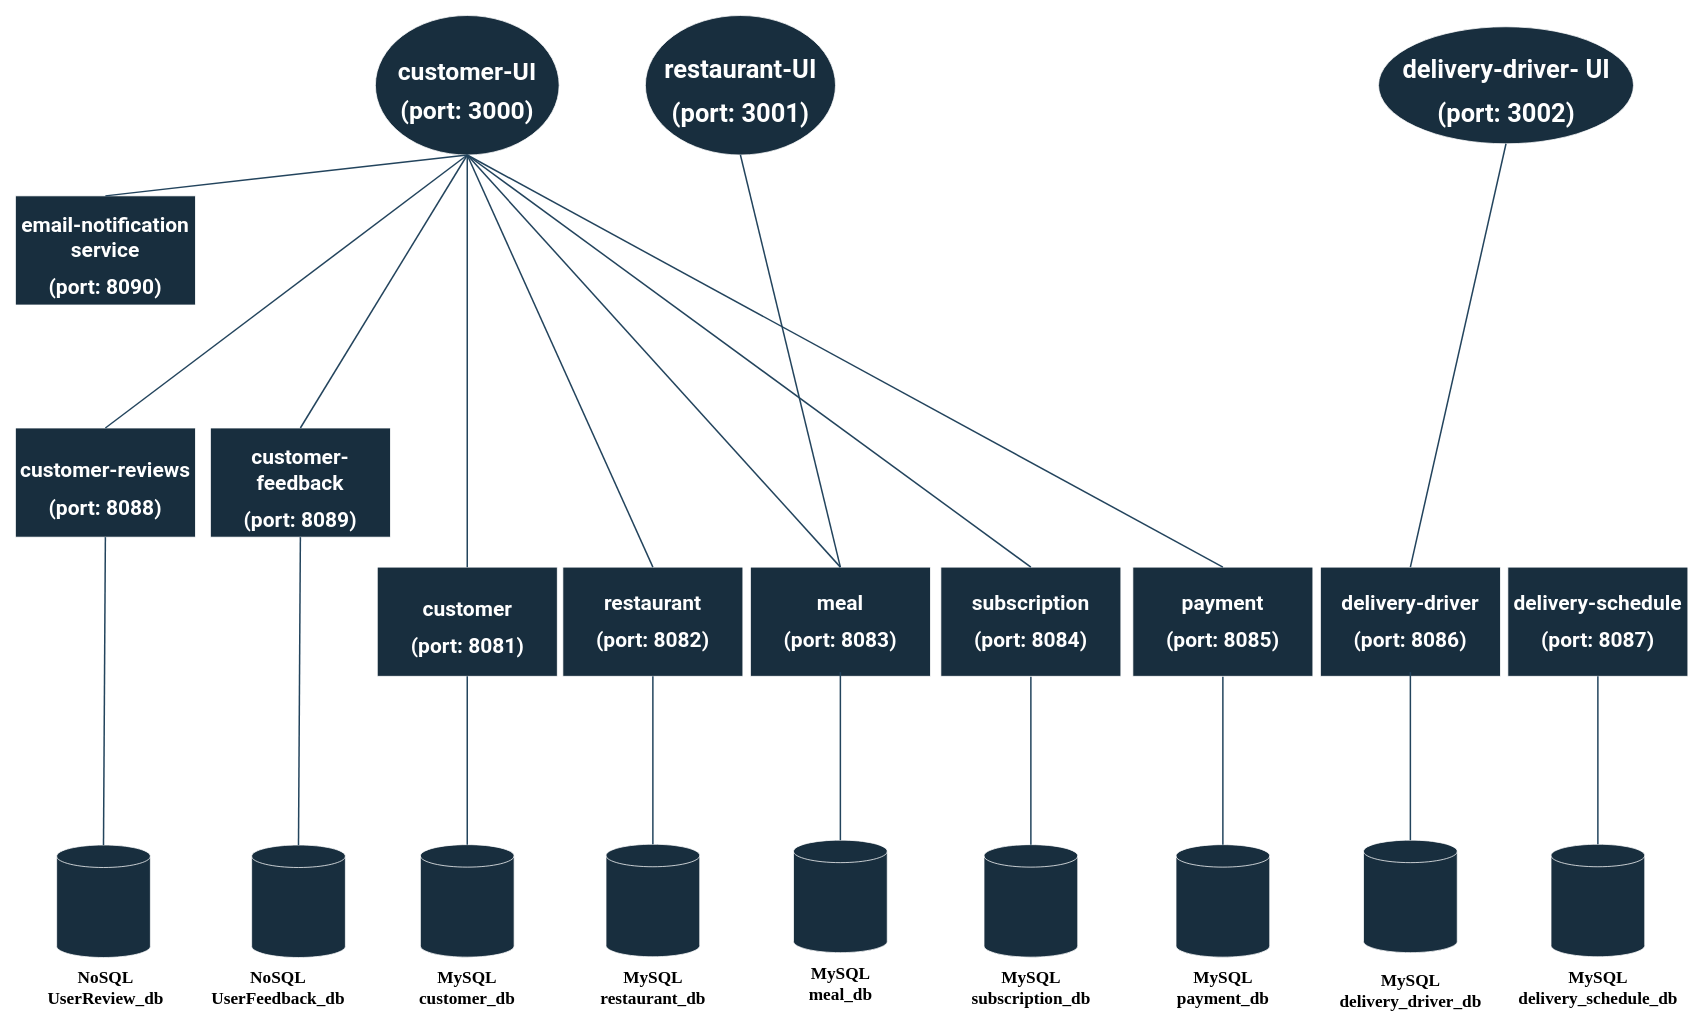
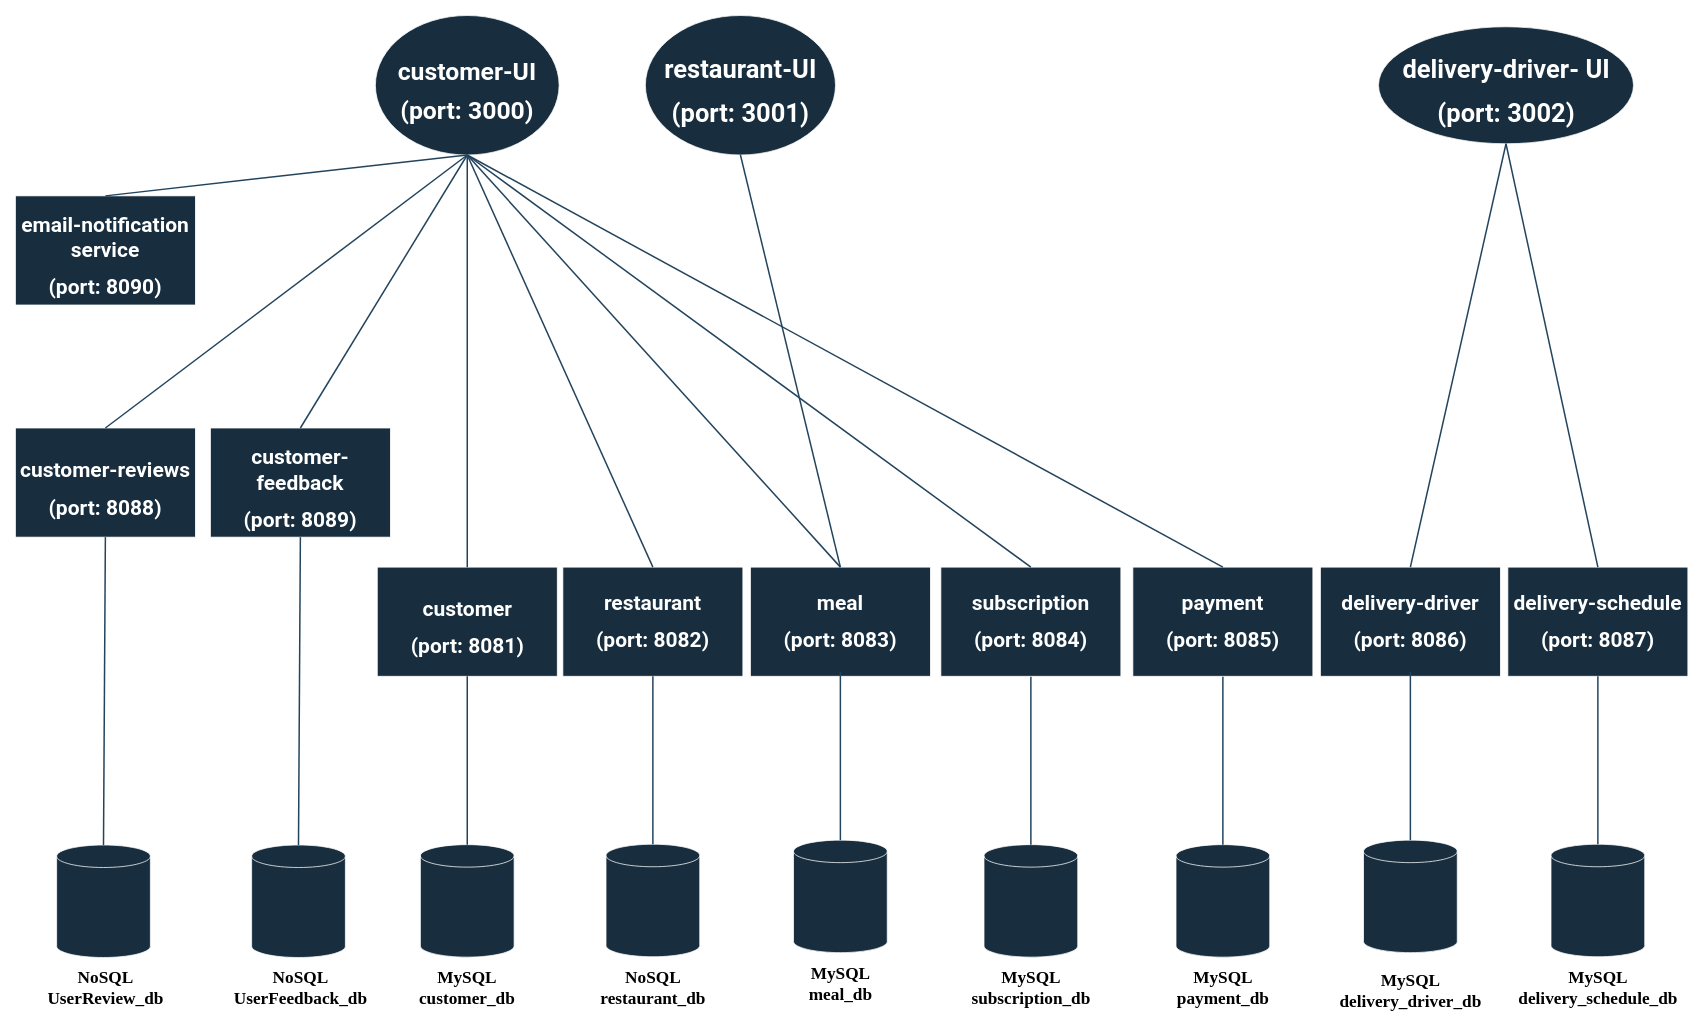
none -> (1552, 357)
(653, 987) -> (653, 987)
(278, 988) -> (300, 988)
